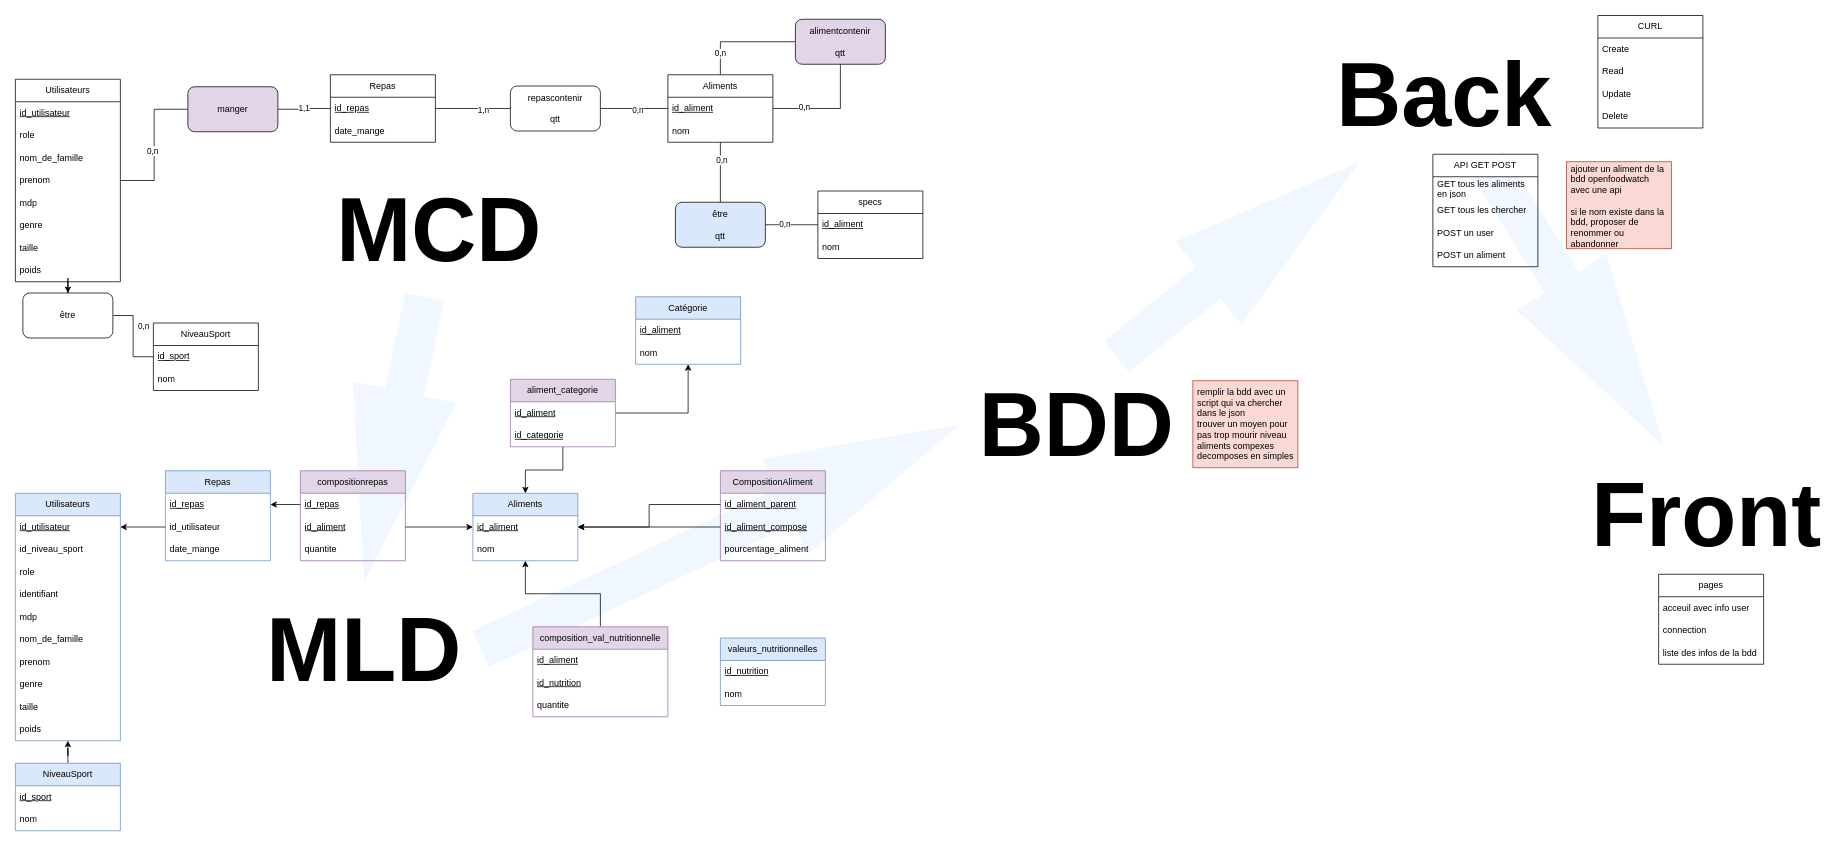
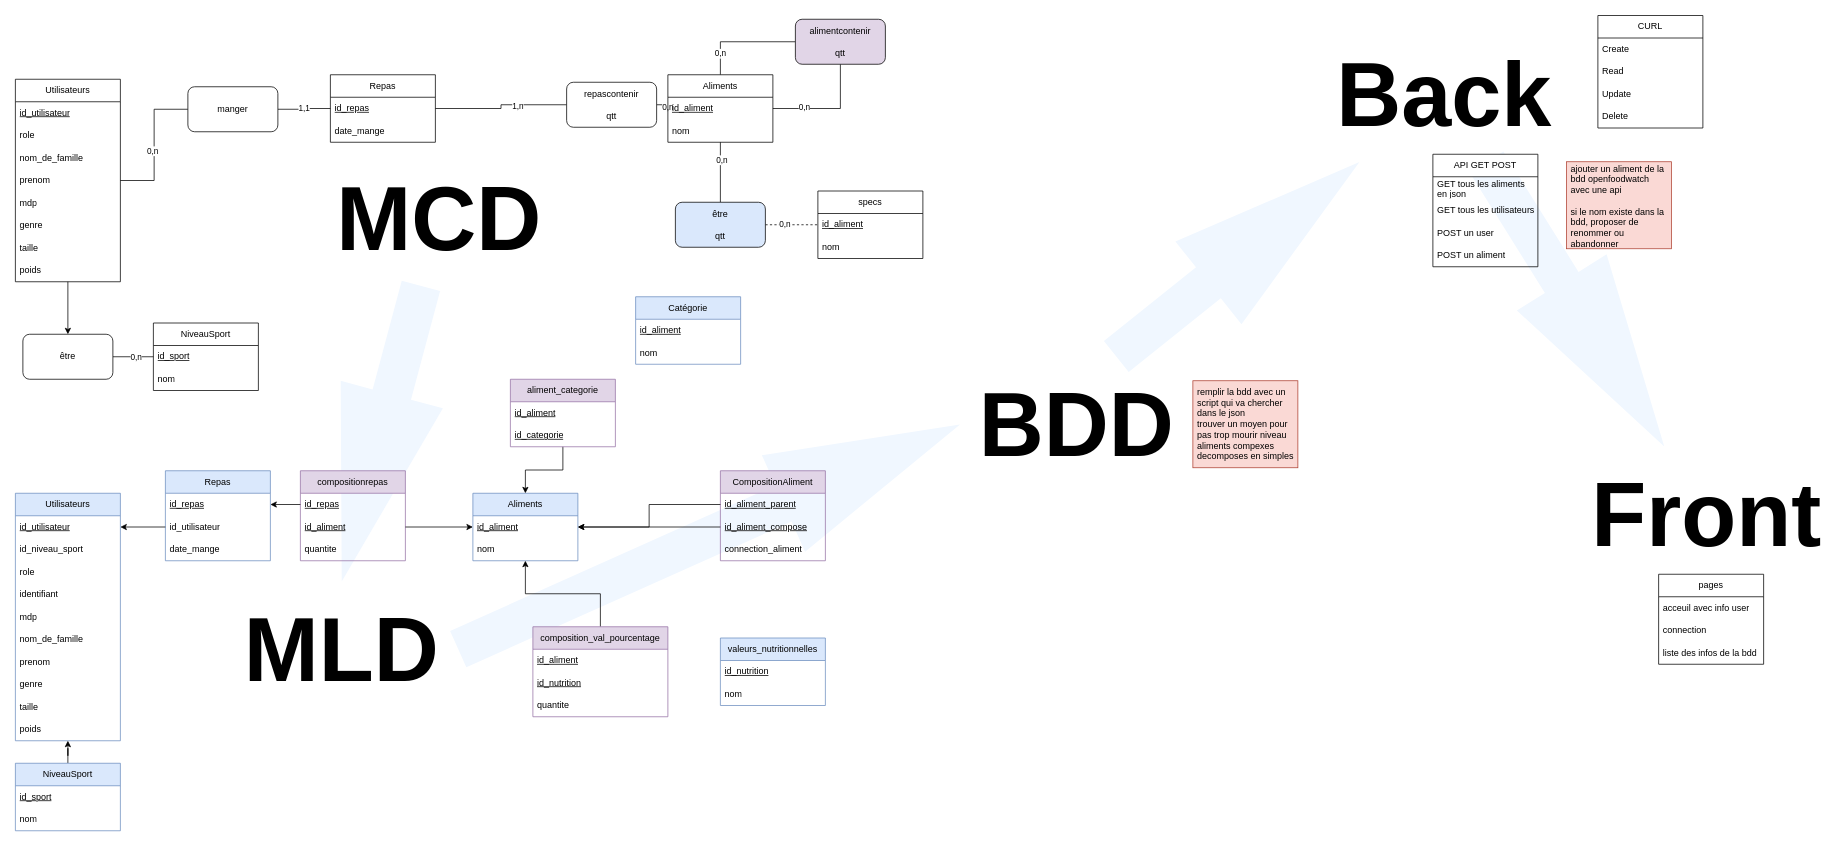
(555, 108) -> (612, 105)
(233, 109) -> (233, 109)
(1486, 210) -> (1486, 210)
(802, 225) -> (802, 225)
(439, 229) -> (439, 218)
(68, 315) -> (68, 357)
(688, 413) -> none
(770, 549) -> (767, 549)
(600, 638) -> (600, 638)
(364, 649) -> (342, 649)
